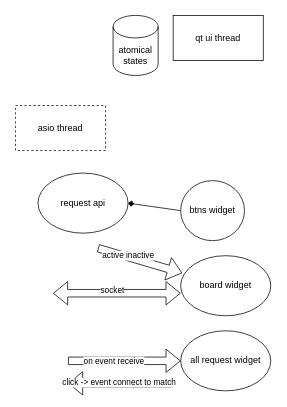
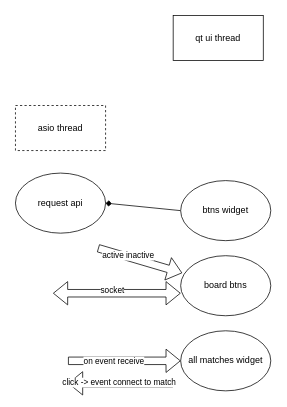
(135, 45) -> none
(83, 203) -> (60, 203)
(212, 210) -> (225, 210)
(225, 285) -> (225, 285)
(225, 360) -> (225, 360)
